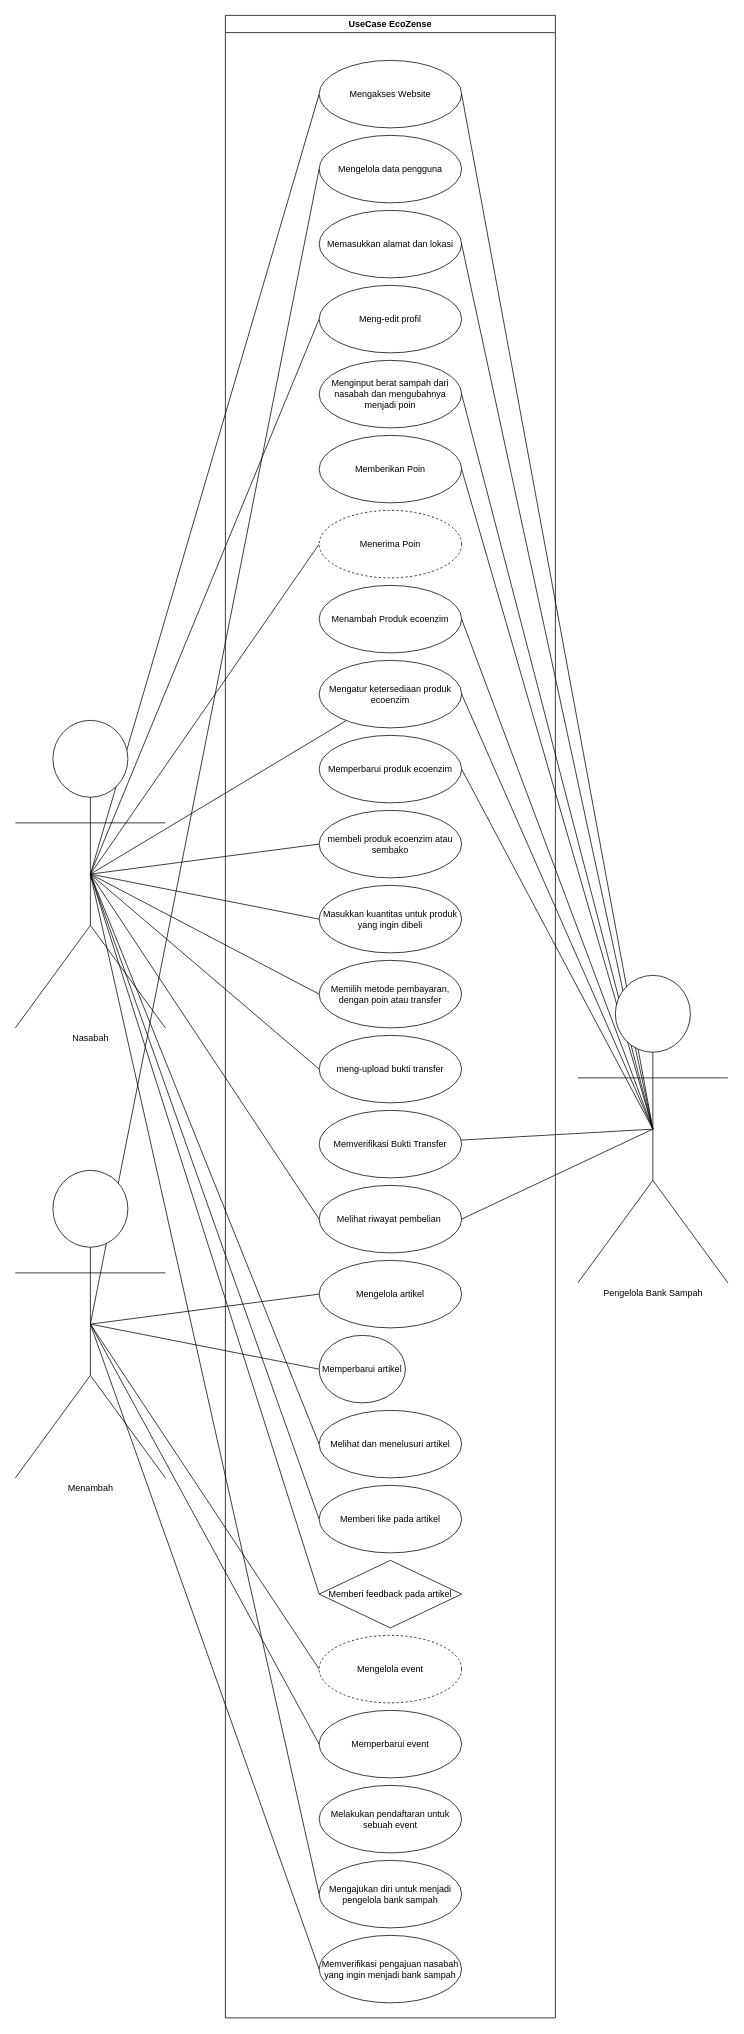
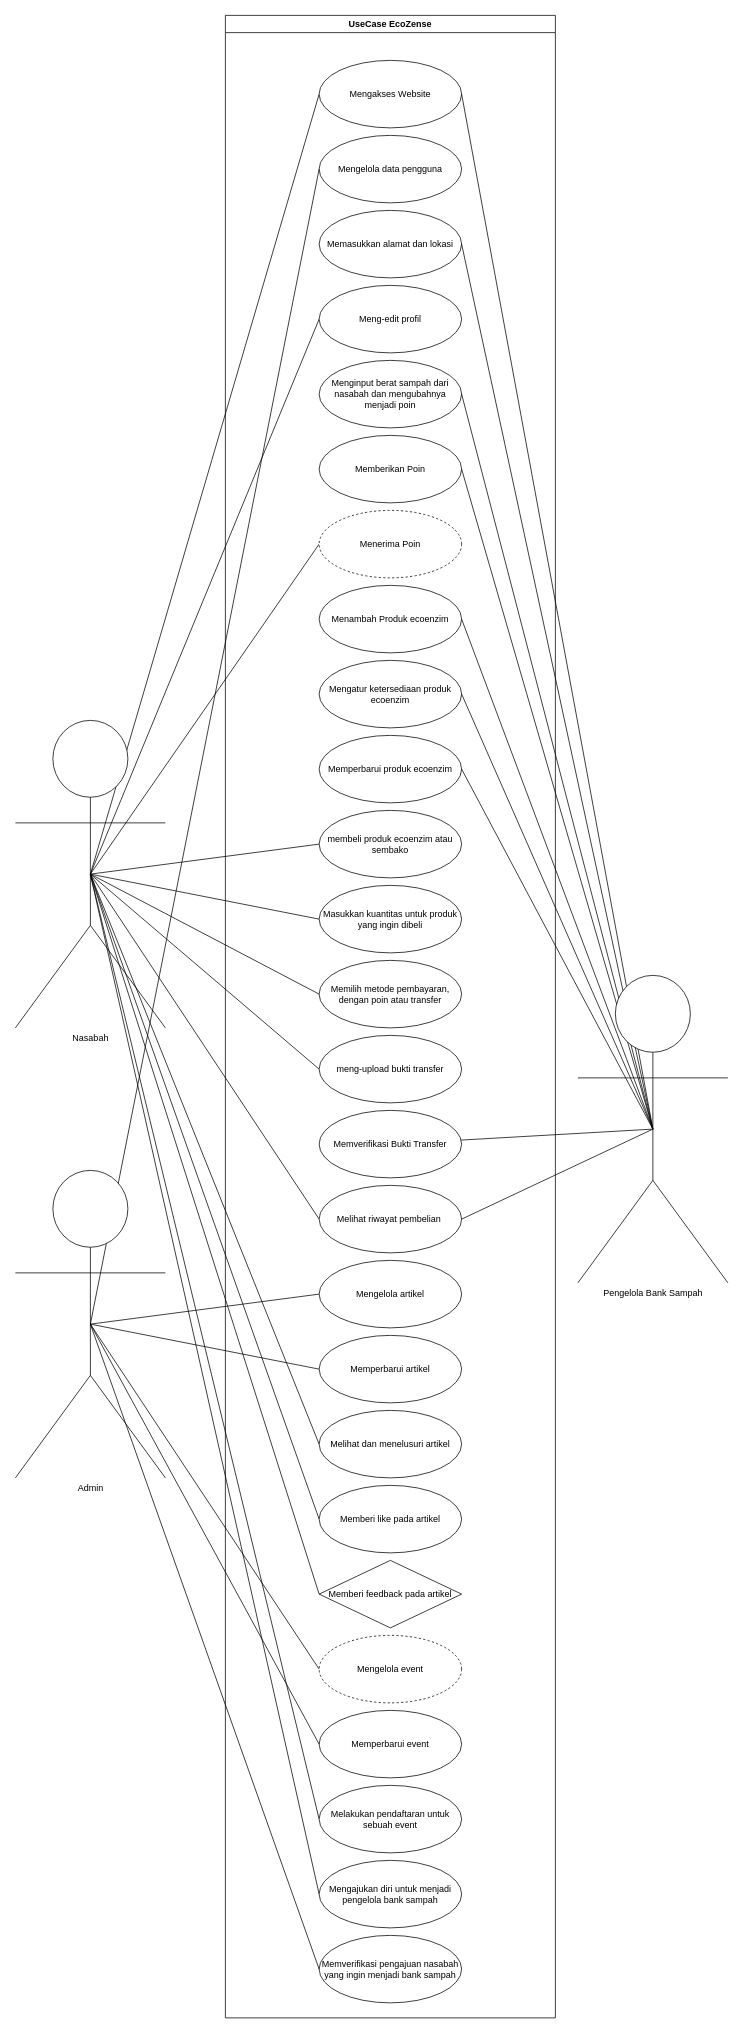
(253, 777) -> (182, 1251)
(362, 1369) -> (390, 1369)
(91, 1489) -> (91, 1489)
